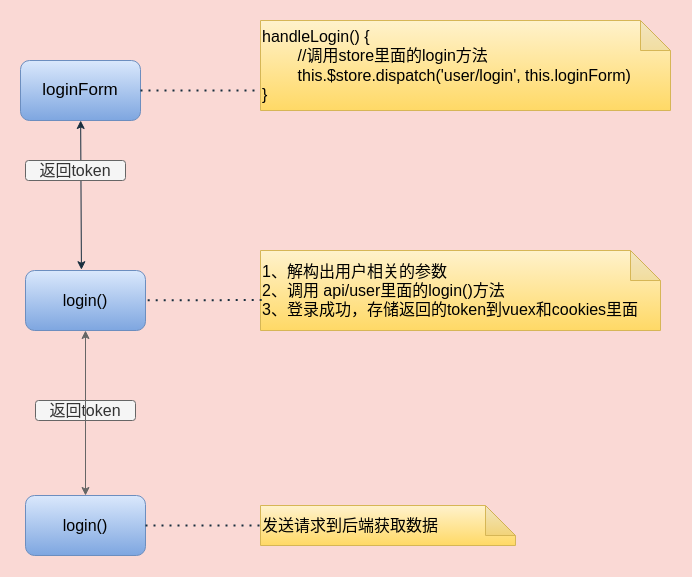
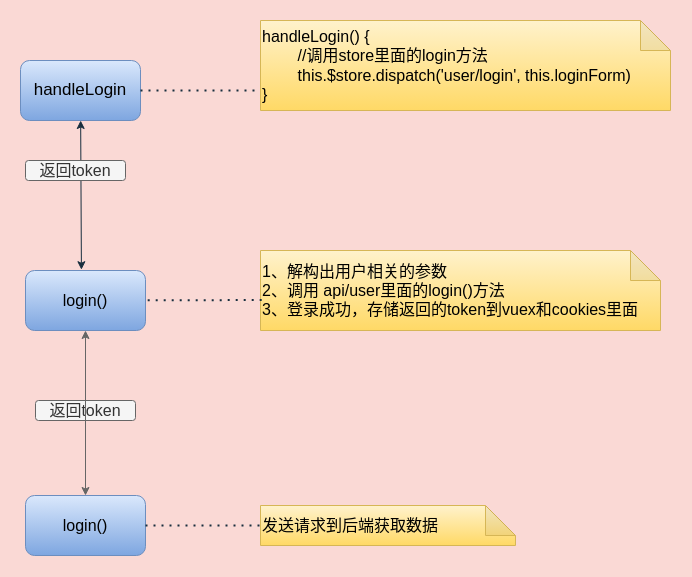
(81, 91) -> (81, 91)
